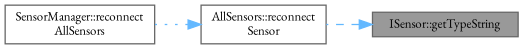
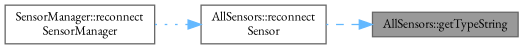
(80, 24) -> (80, 24)
(445, 24) -> (445, 24)
